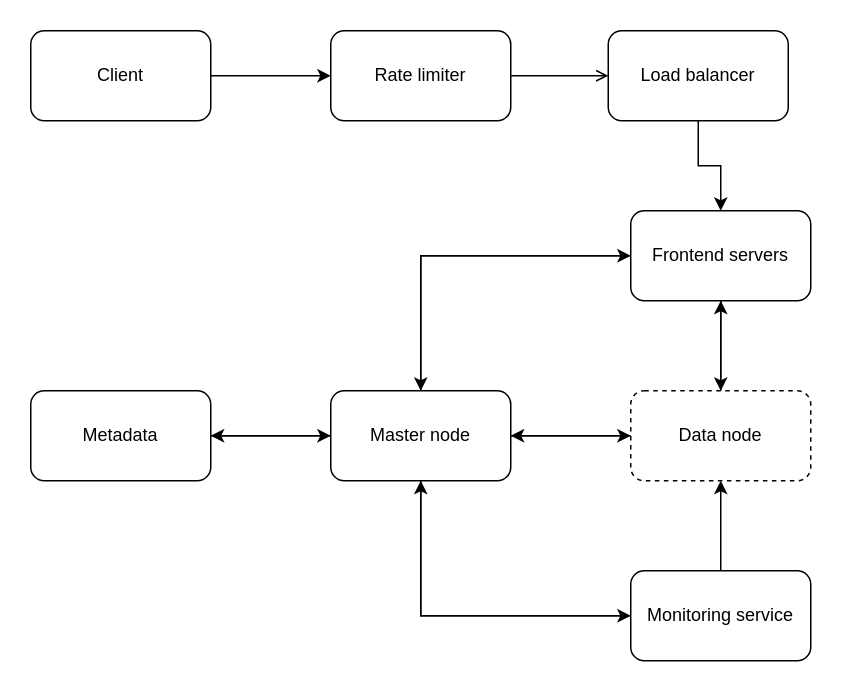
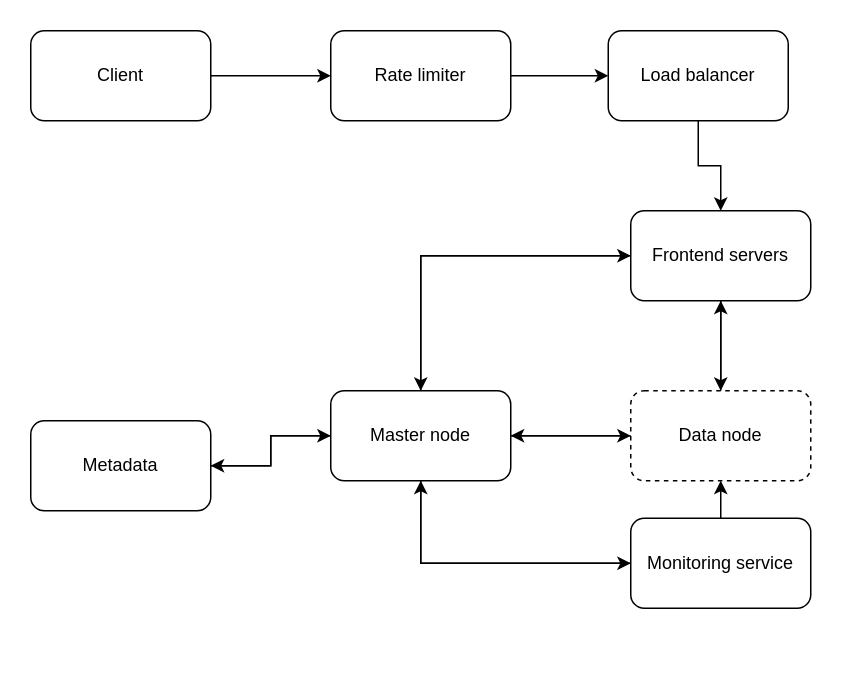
(599, 76) -> (597, 76)
(121, 436) -> (121, 466)
(721, 616) -> (721, 563)
